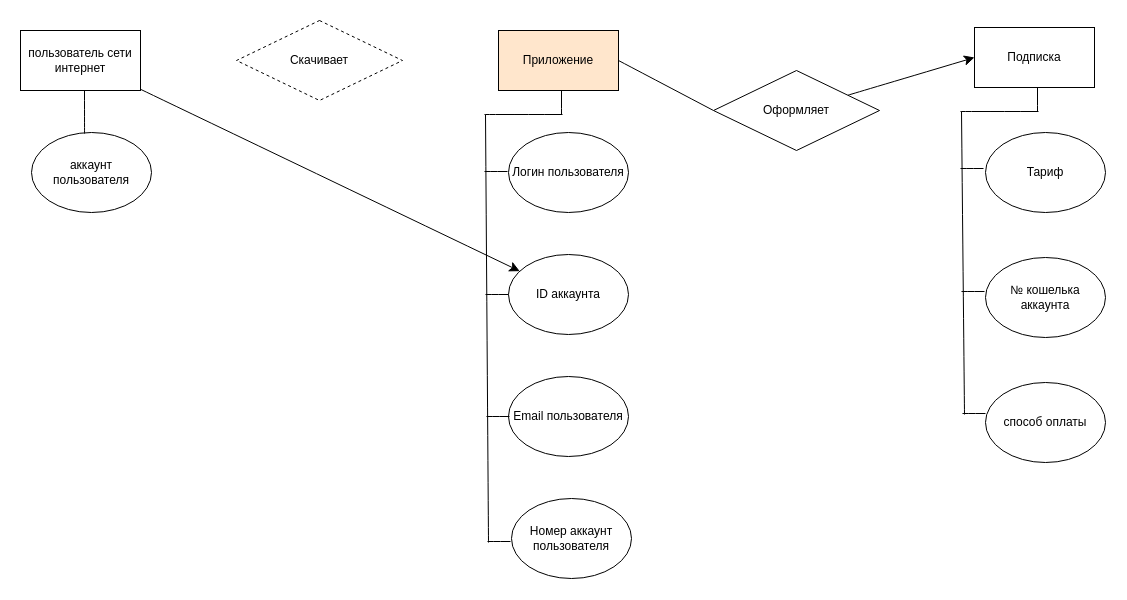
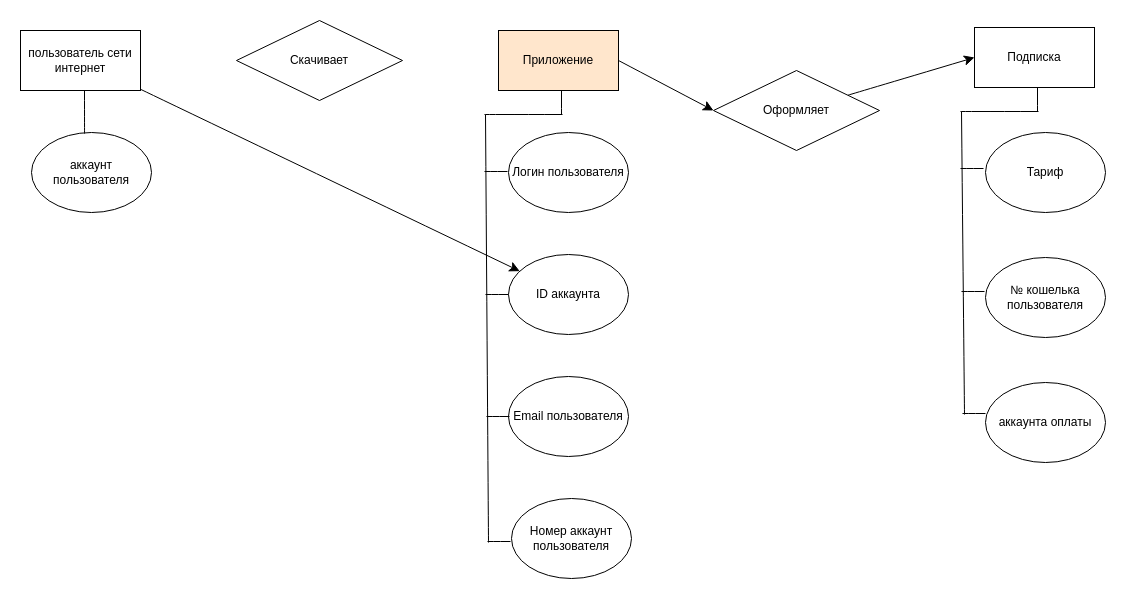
(320, 61) -> (320, 61)
(707, 107) -> (705, 106)
(1046, 298) -> (1046, 298)
(1046, 423) -> (1046, 423)
